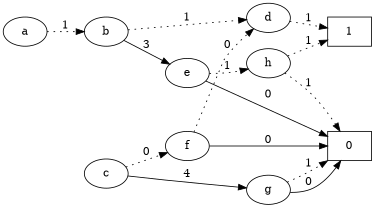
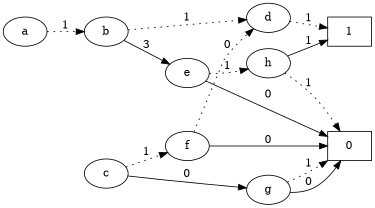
(304, 49) -> (304, 49)
(147, 152) -> (147, 152)
(187, 174) -> (187, 174)
